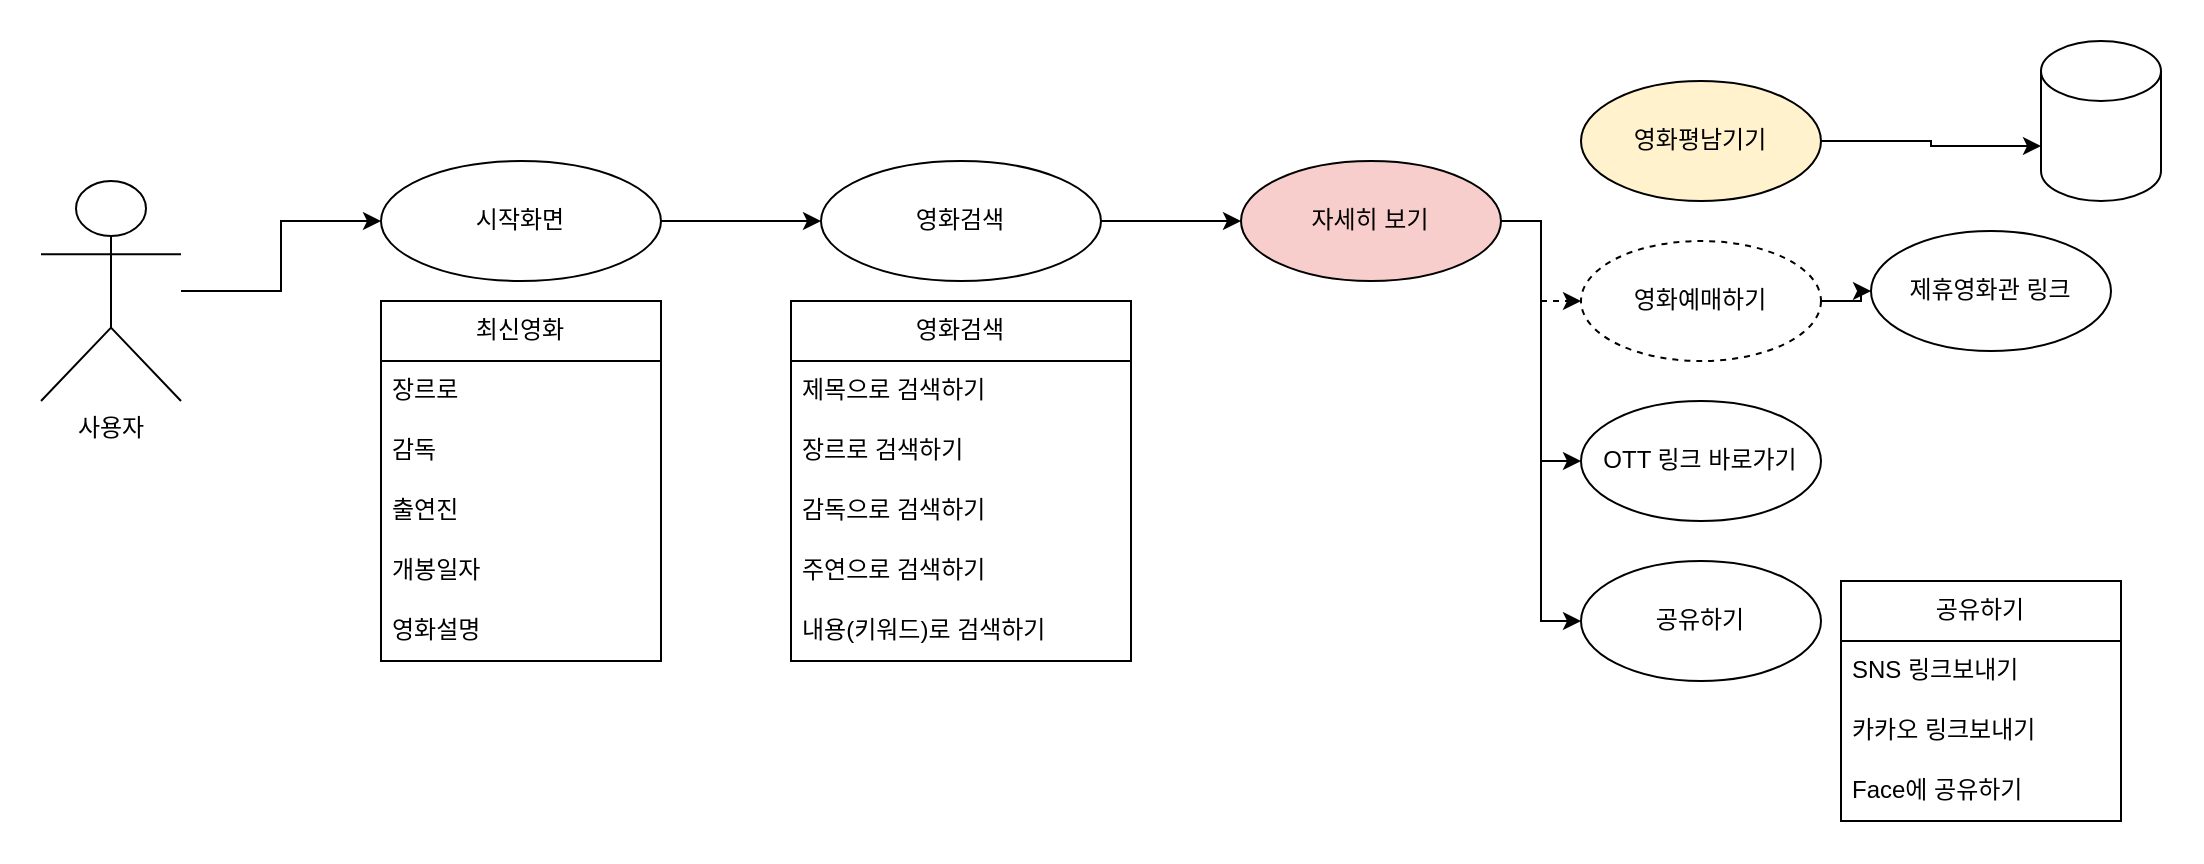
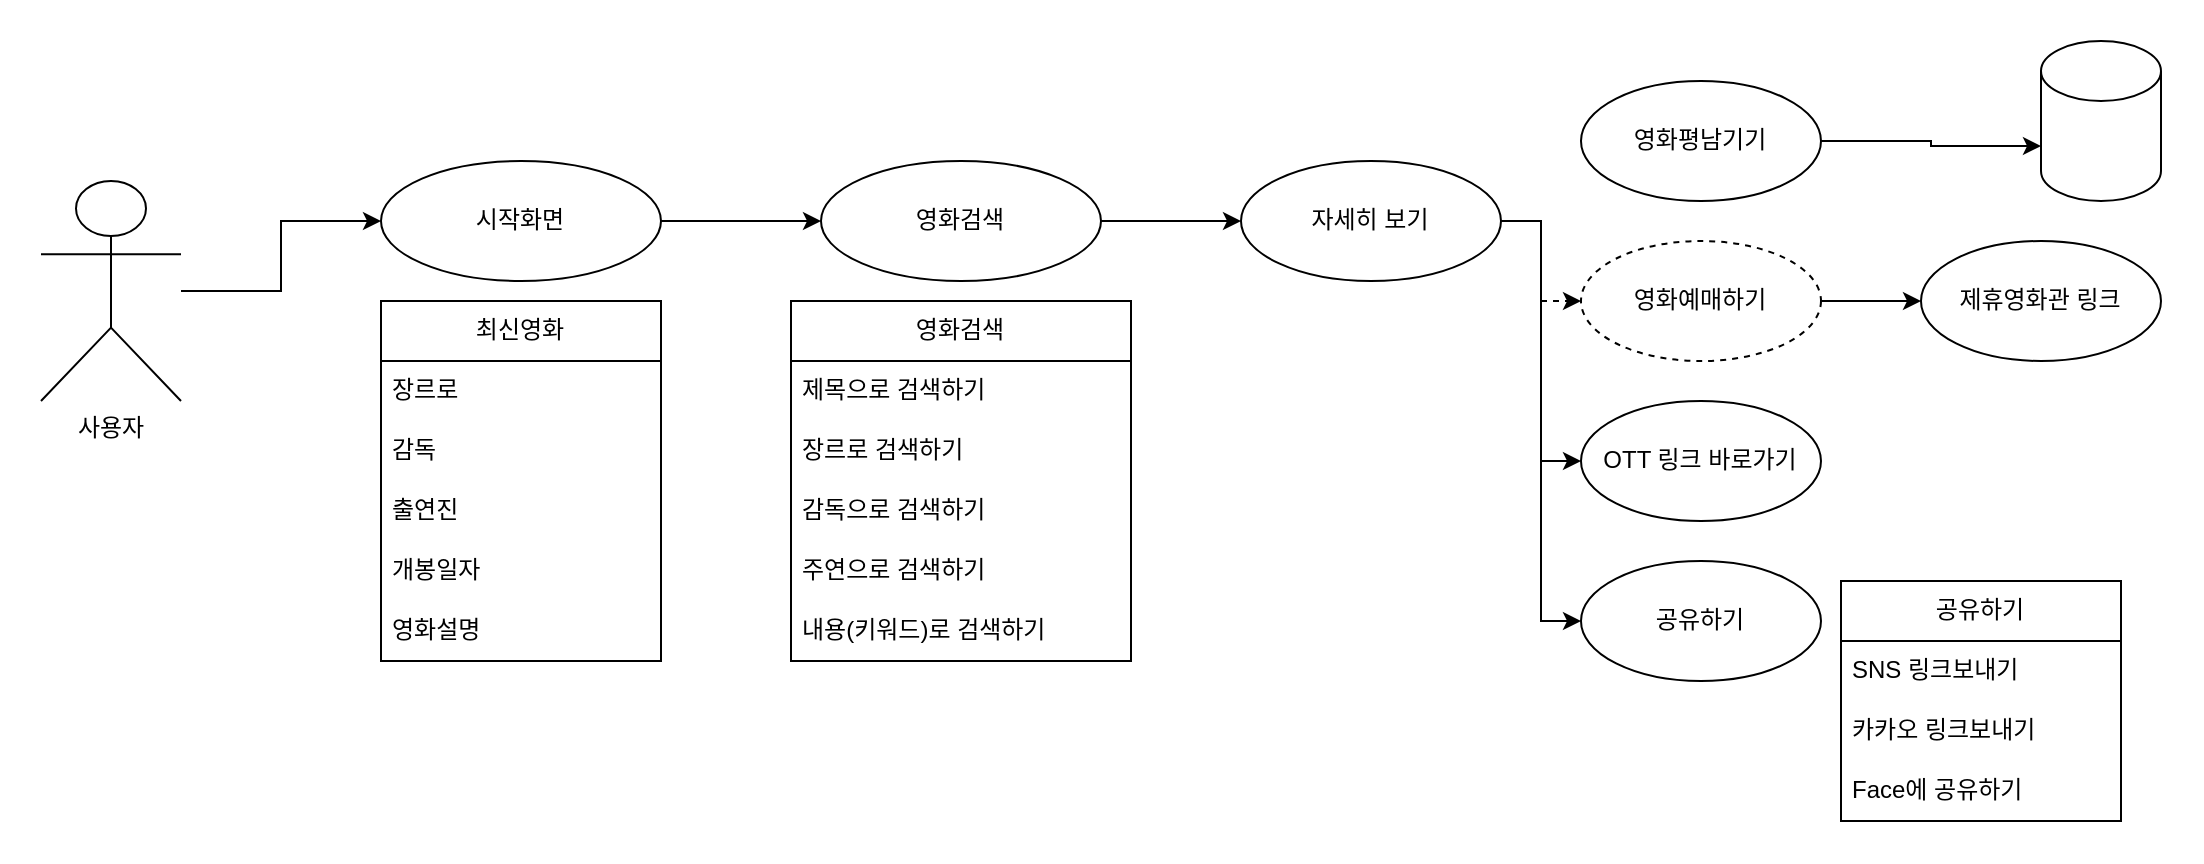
(1701, 141) -> (1701, 141)
(1371, 221) -> (1371, 221)
(1991, 291) -> (2041, 301)
